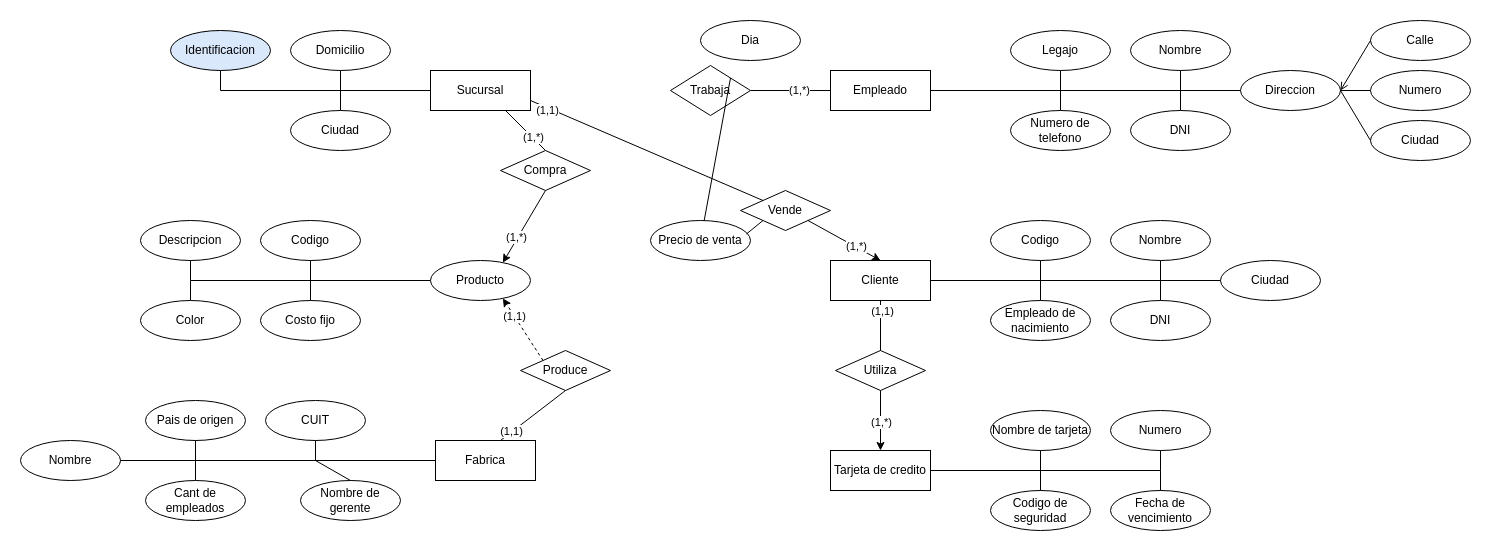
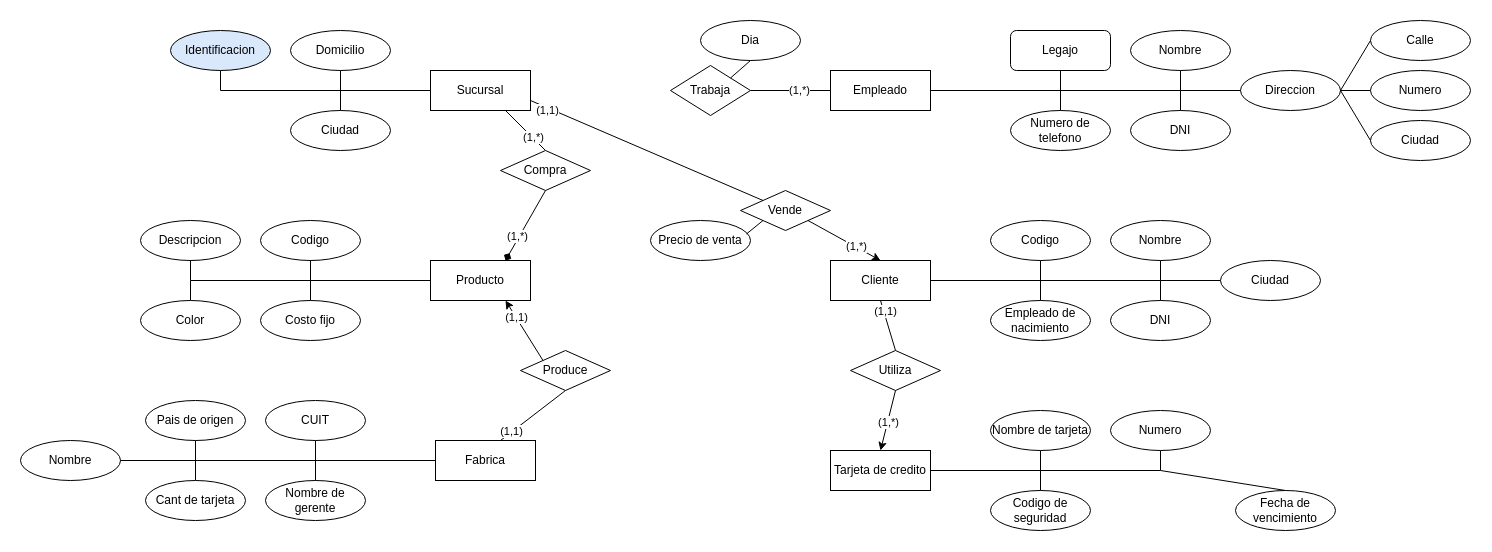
(1061, 51) -> (1061, 51)
(1344, 85) -> (1344, 85)
(717, 149) -> (741, 69)
(519, 235) -> (520, 234)
(481, 281) -> (481, 281)
(524, 332) -> (525, 332)
(881, 371) -> (896, 371)
(196, 501) -> (196, 501)
(351, 501) -> (316, 501)
(1161, 511) -> (1286, 511)
